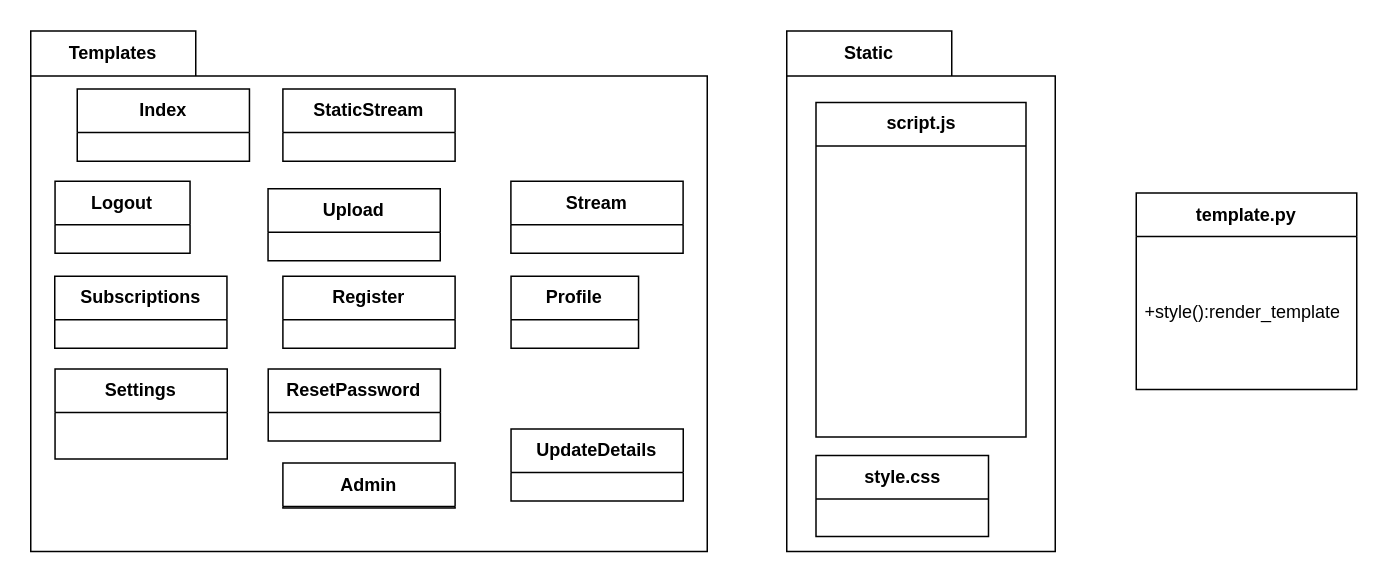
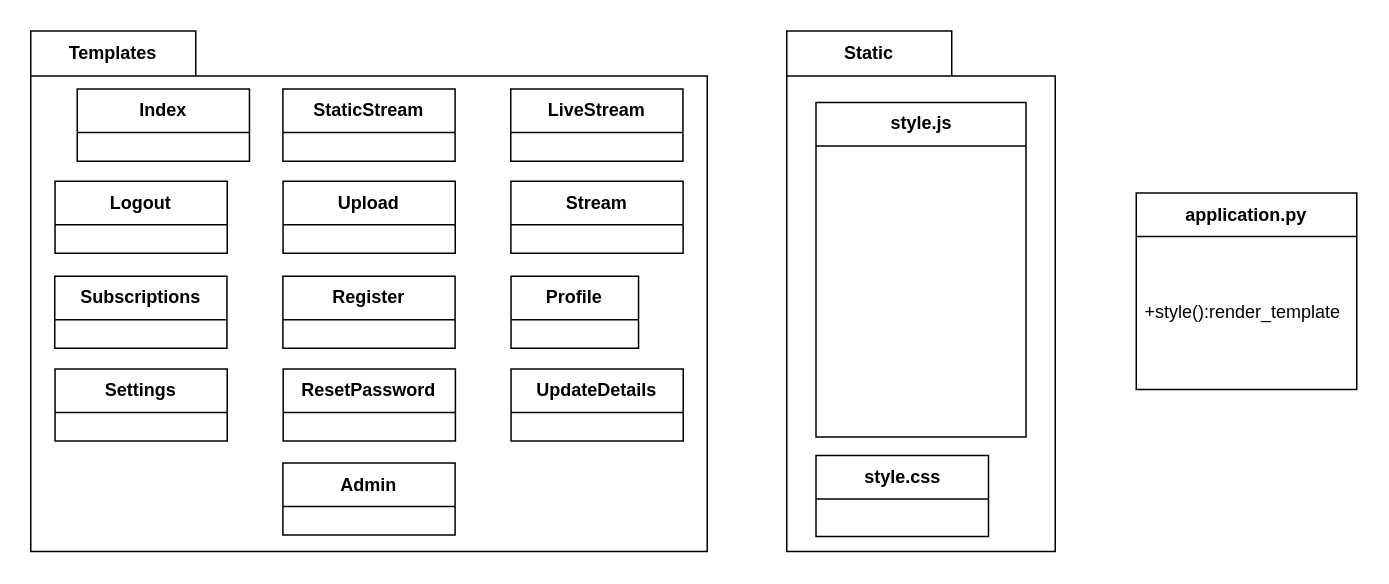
(922, 124) -> (922, 124)
none -> (597, 125)
(1247, 215) -> (1247, 215)
(123, 217) -> (141, 217)
(354, 224) -> (369, 217)
(354, 405) -> (369, 405)
(141, 414) -> (141, 405)
(597, 465) -> (597, 405)
(369, 485) -> (369, 499)
